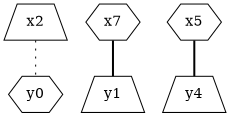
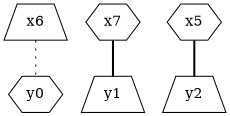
(36, 22) -> (36, 22)
(194, 94) -> (194, 94)
